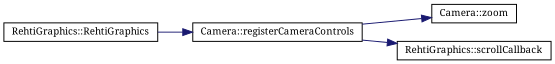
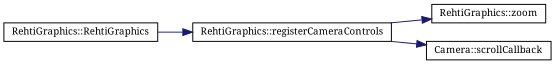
(474, 14) -> (489, 14)
(277, 32) -> (292, 32)
(474, 51) -> (489, 51)
